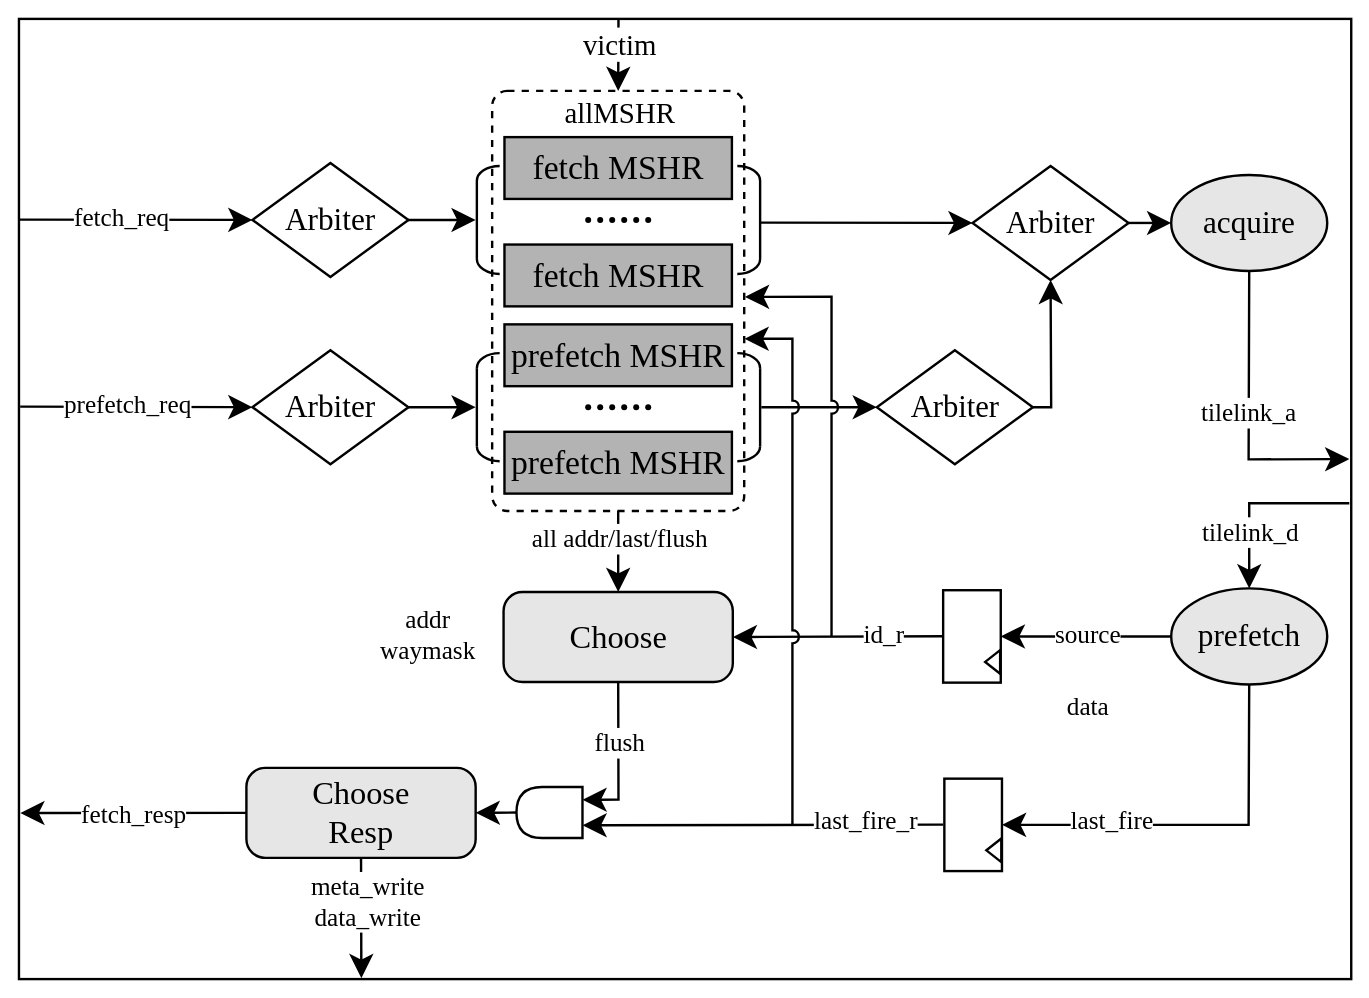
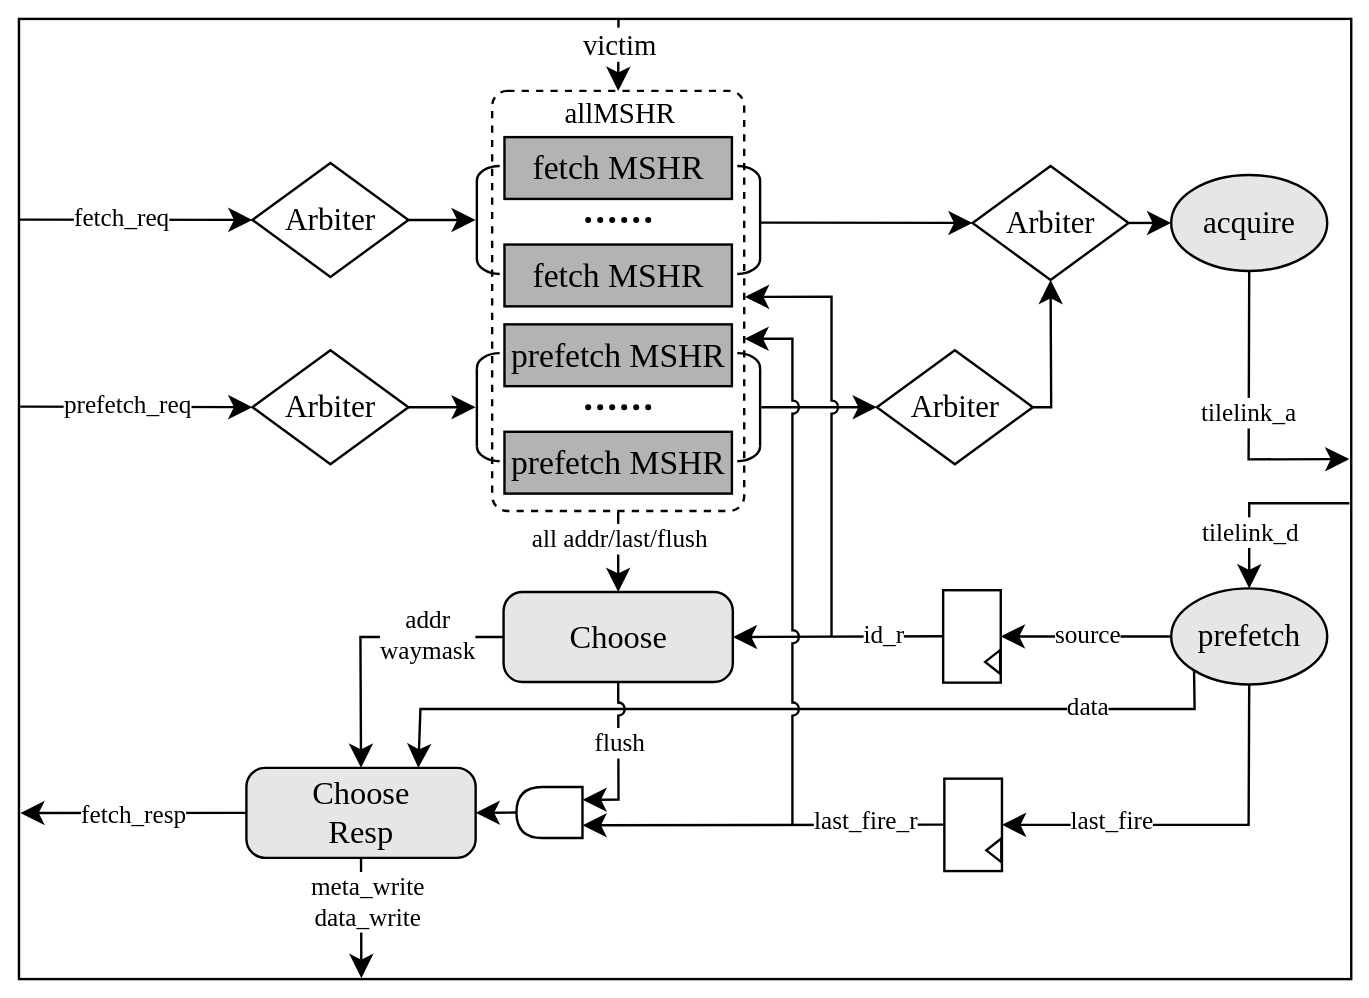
none -> (361, 683)
none -> (724, 709)
